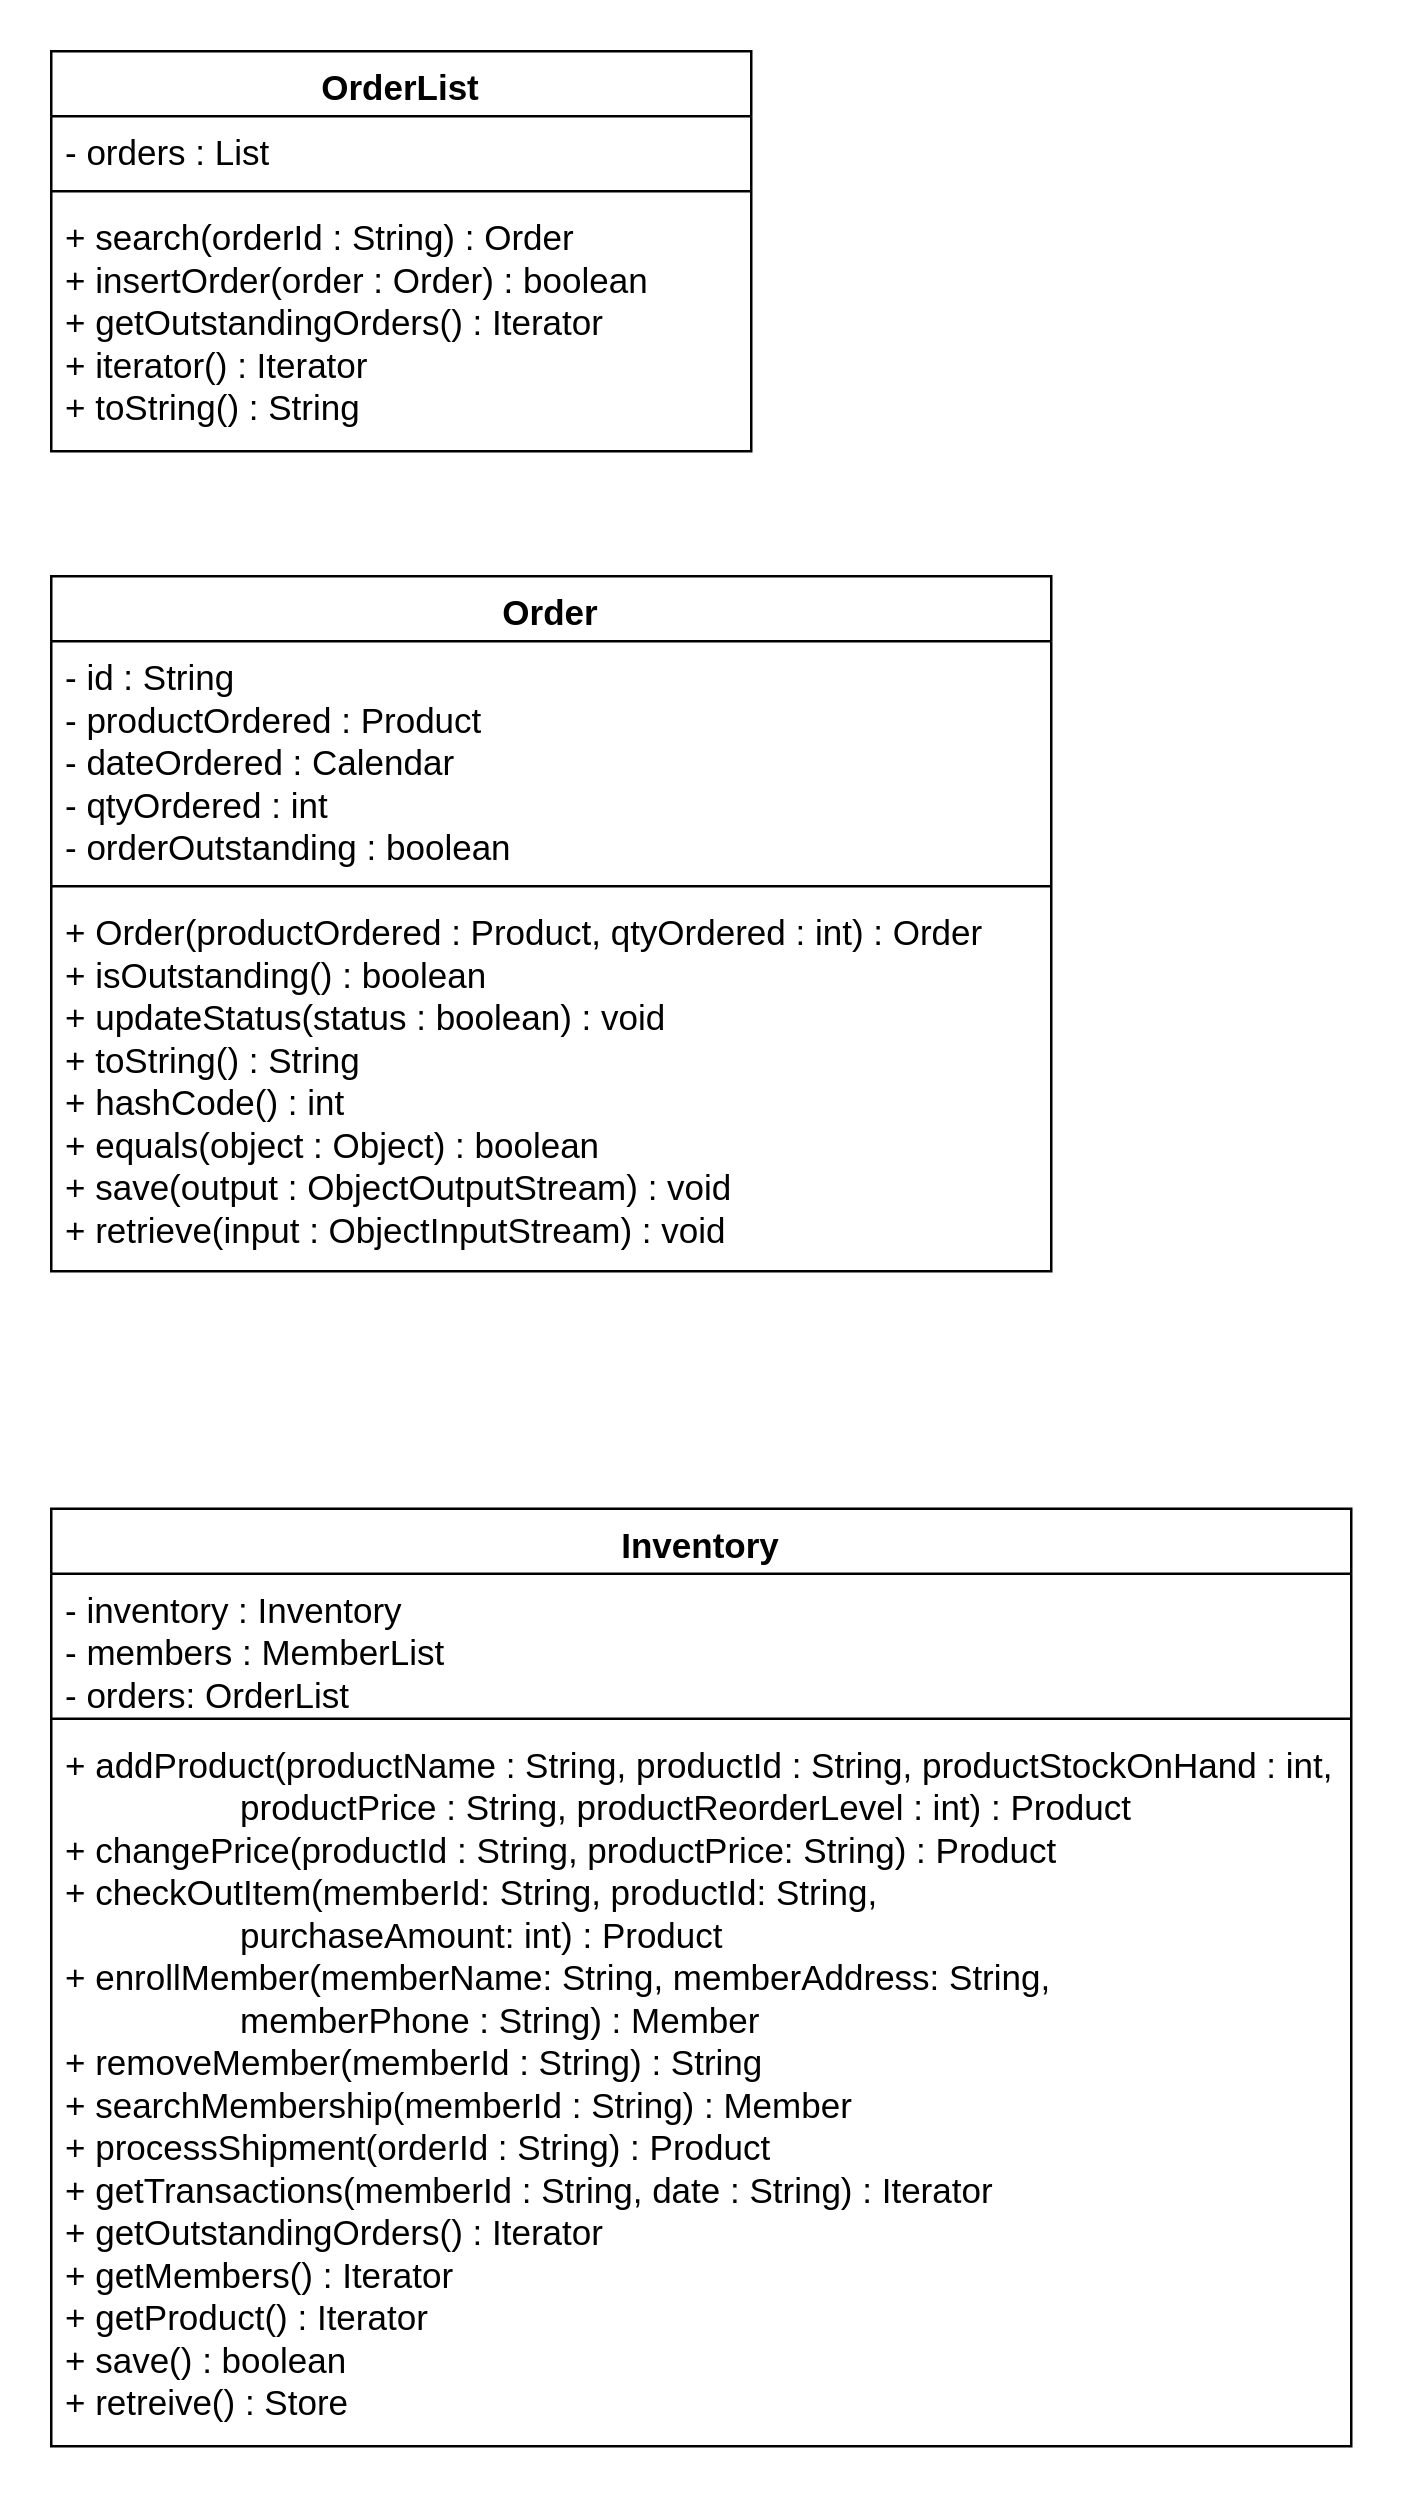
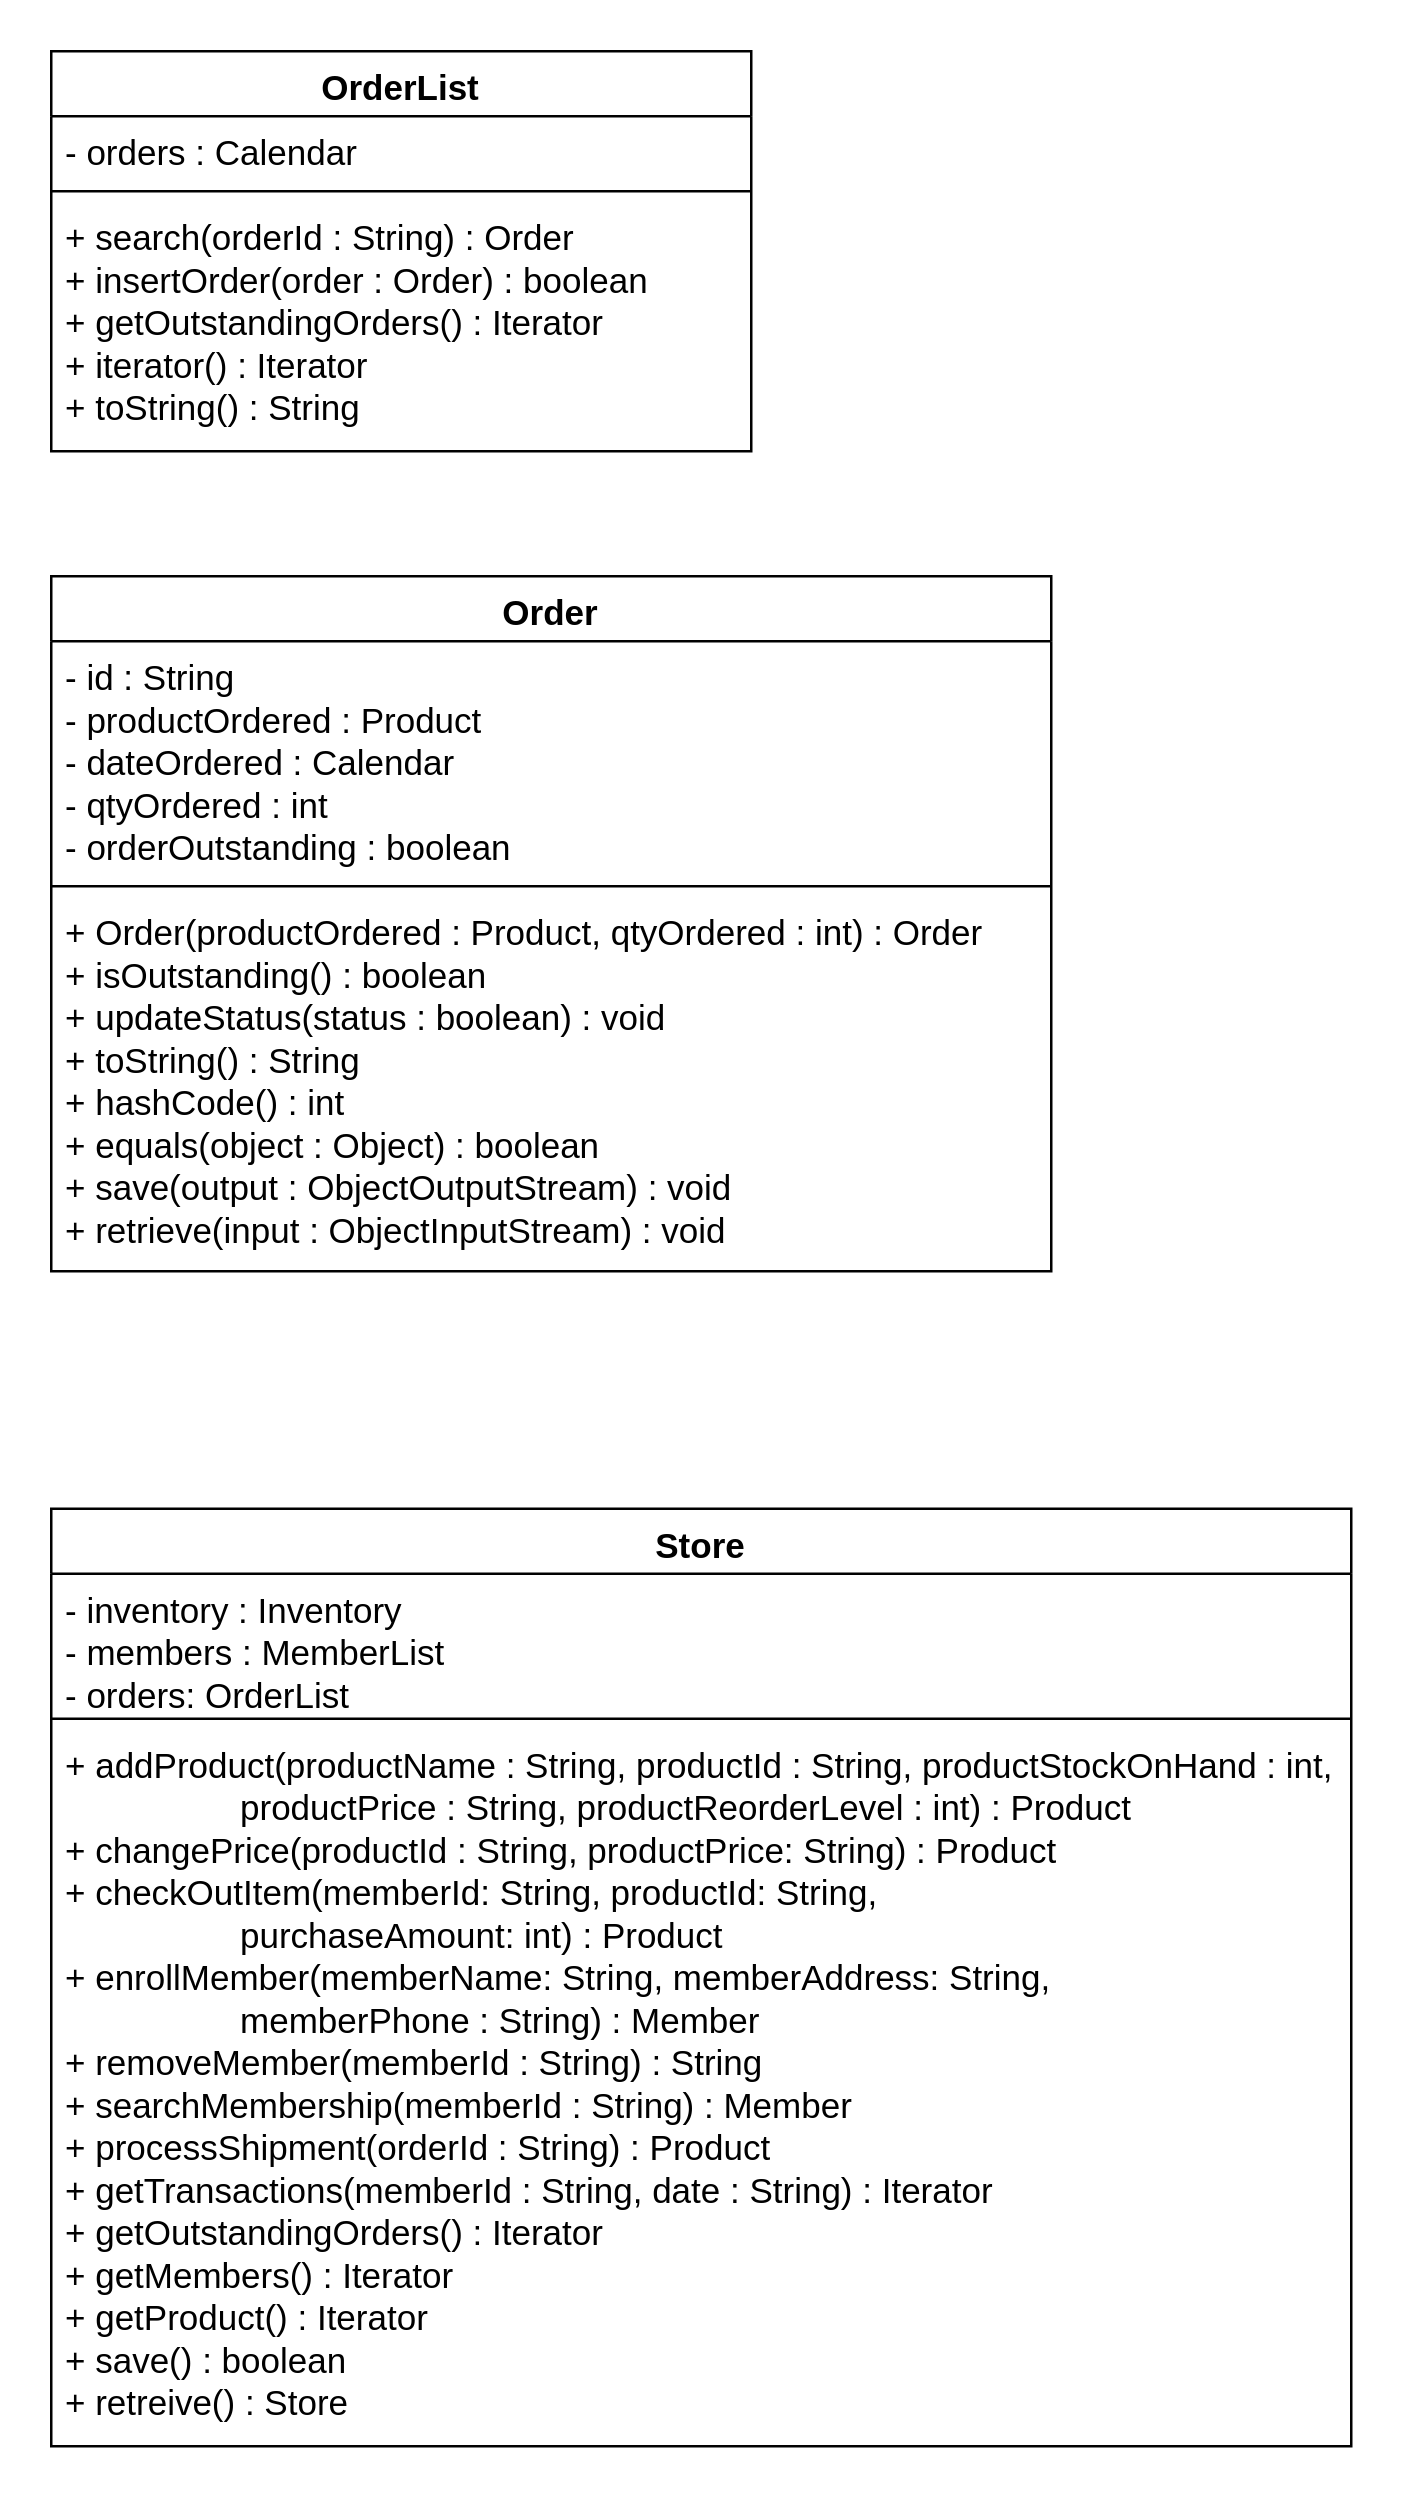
(189, 153) -> (228, 153)
(700, 1546) -> (700, 1546)
